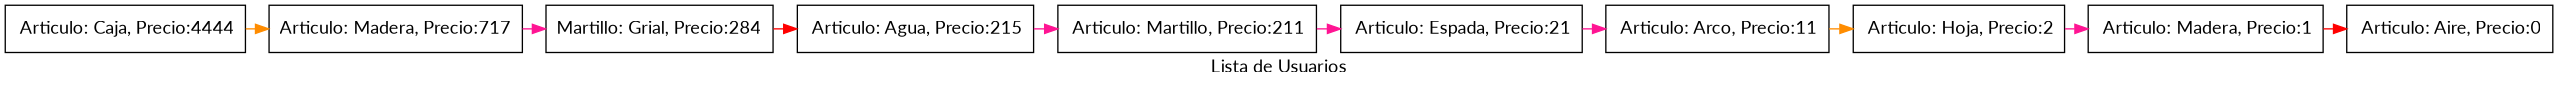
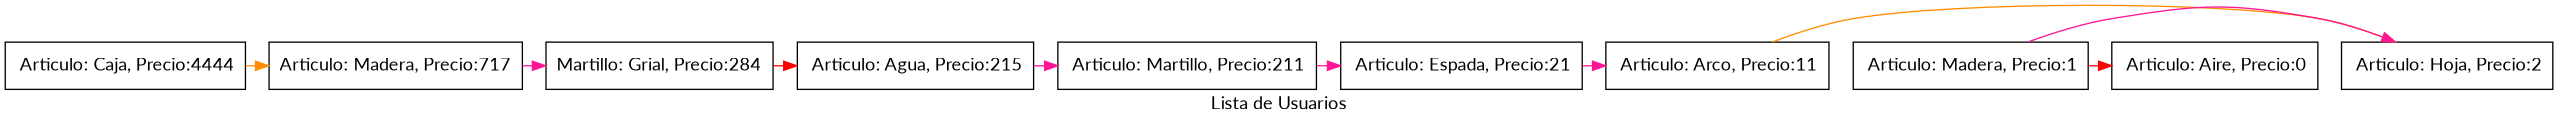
(2070, 29) -> (2142, 14)
